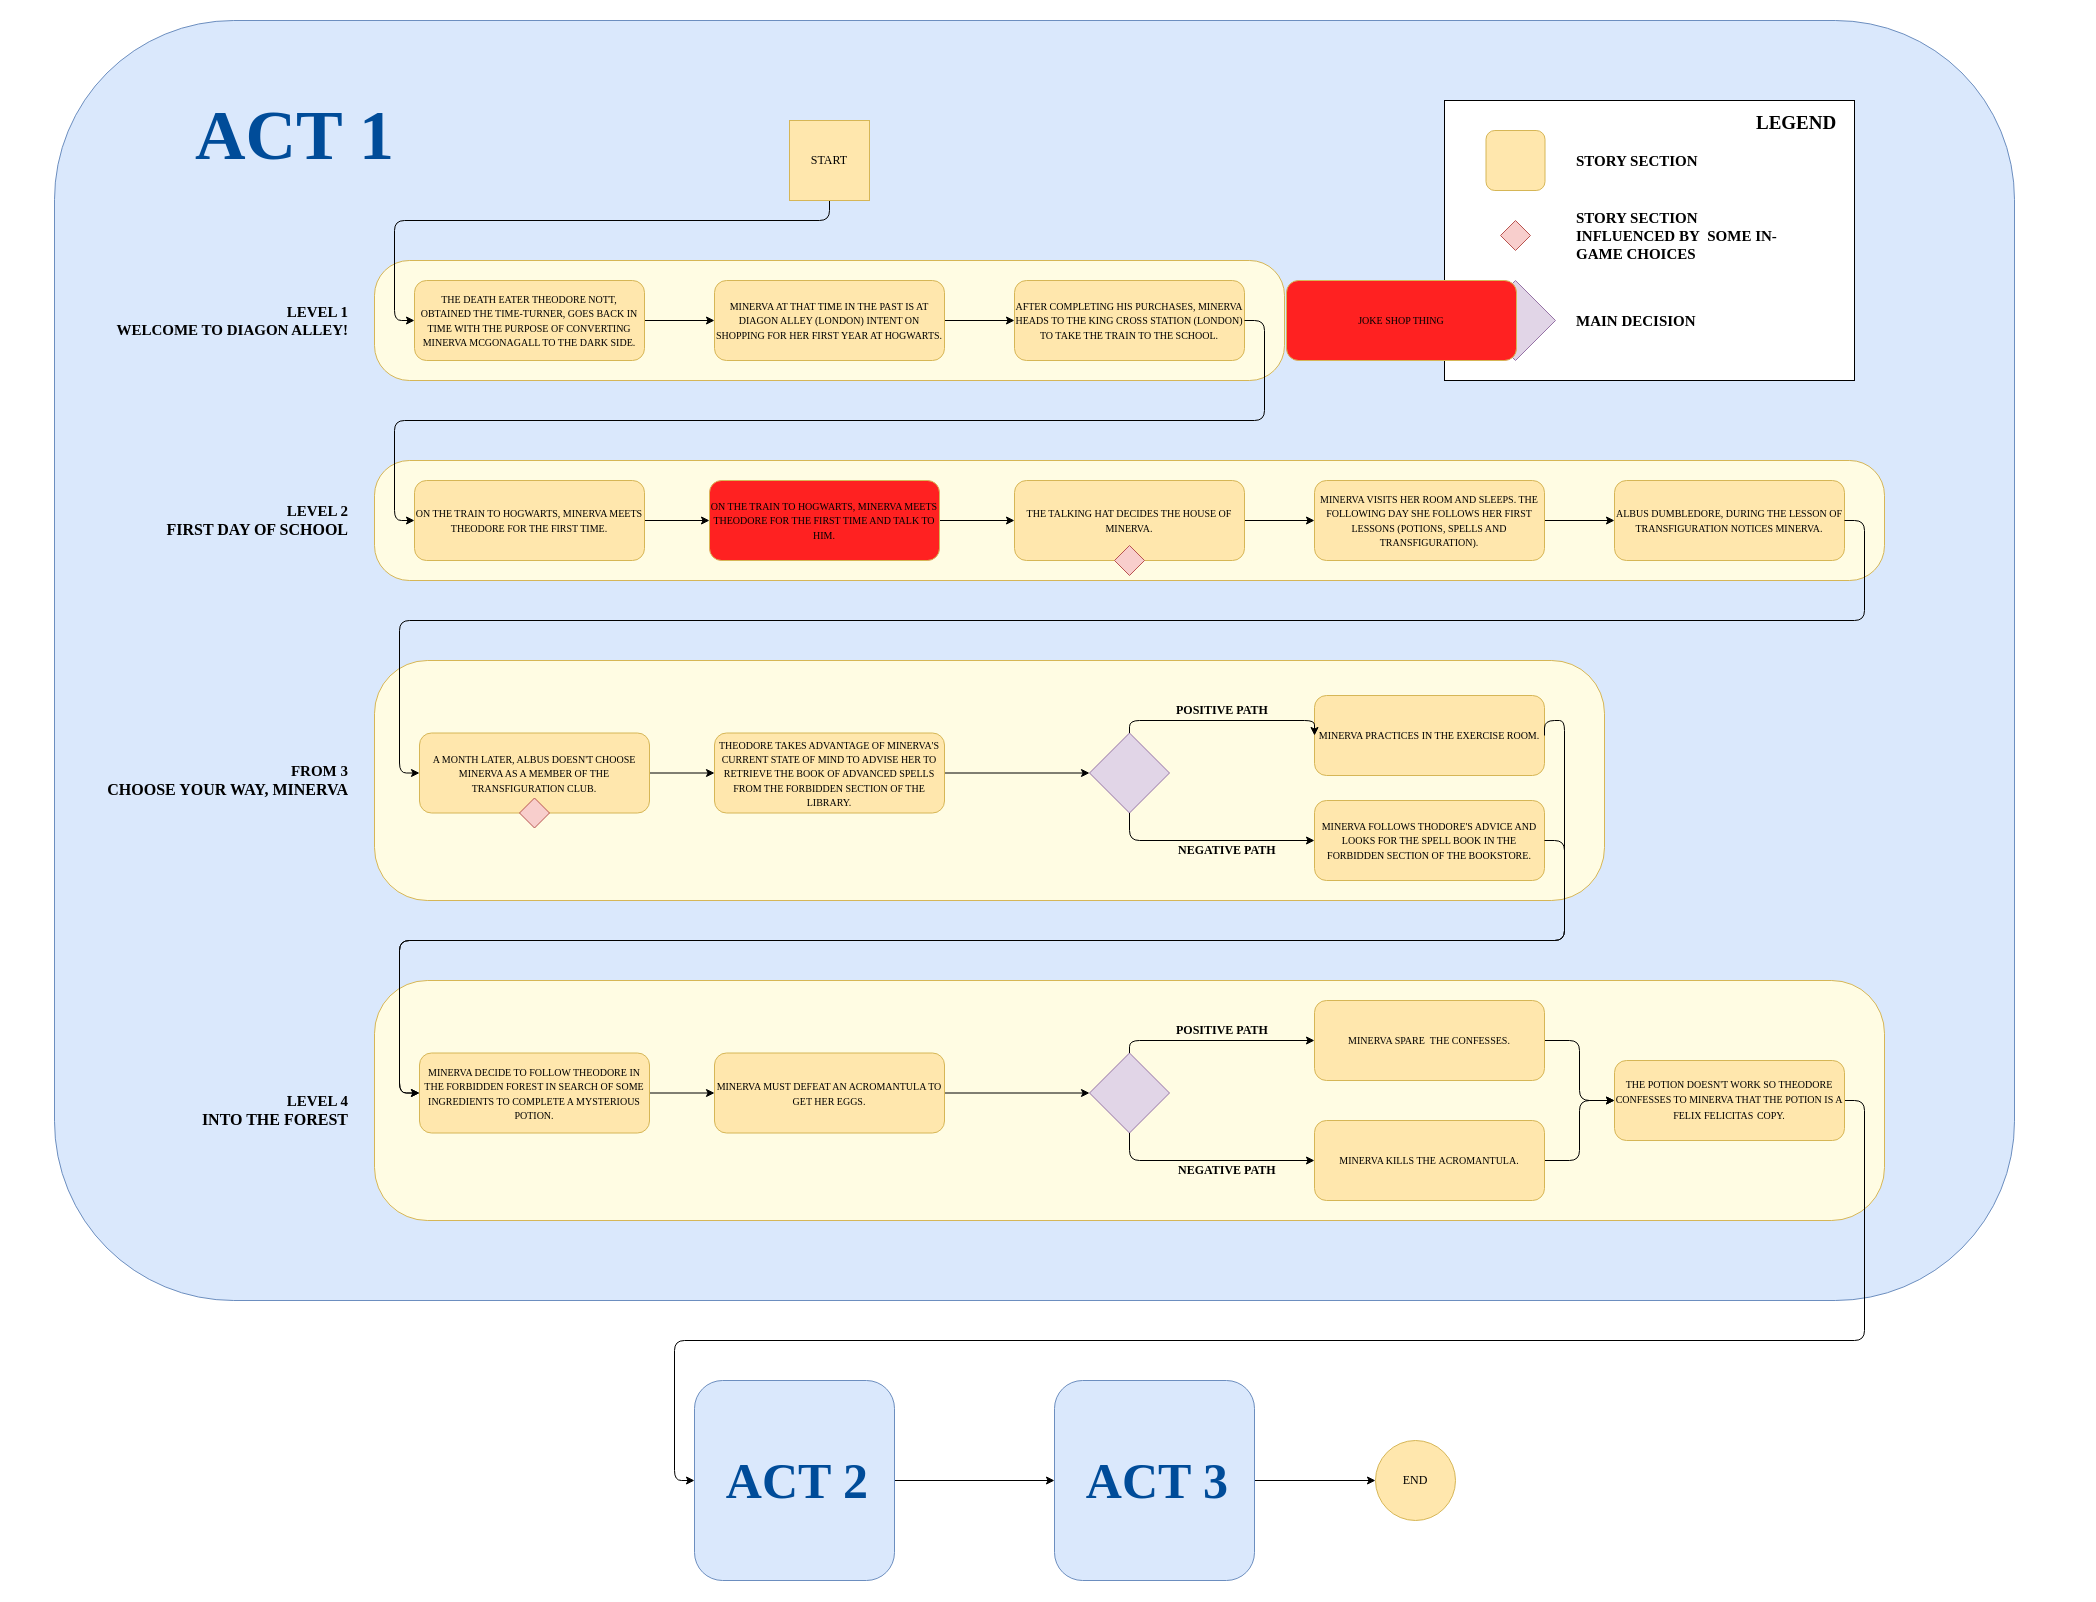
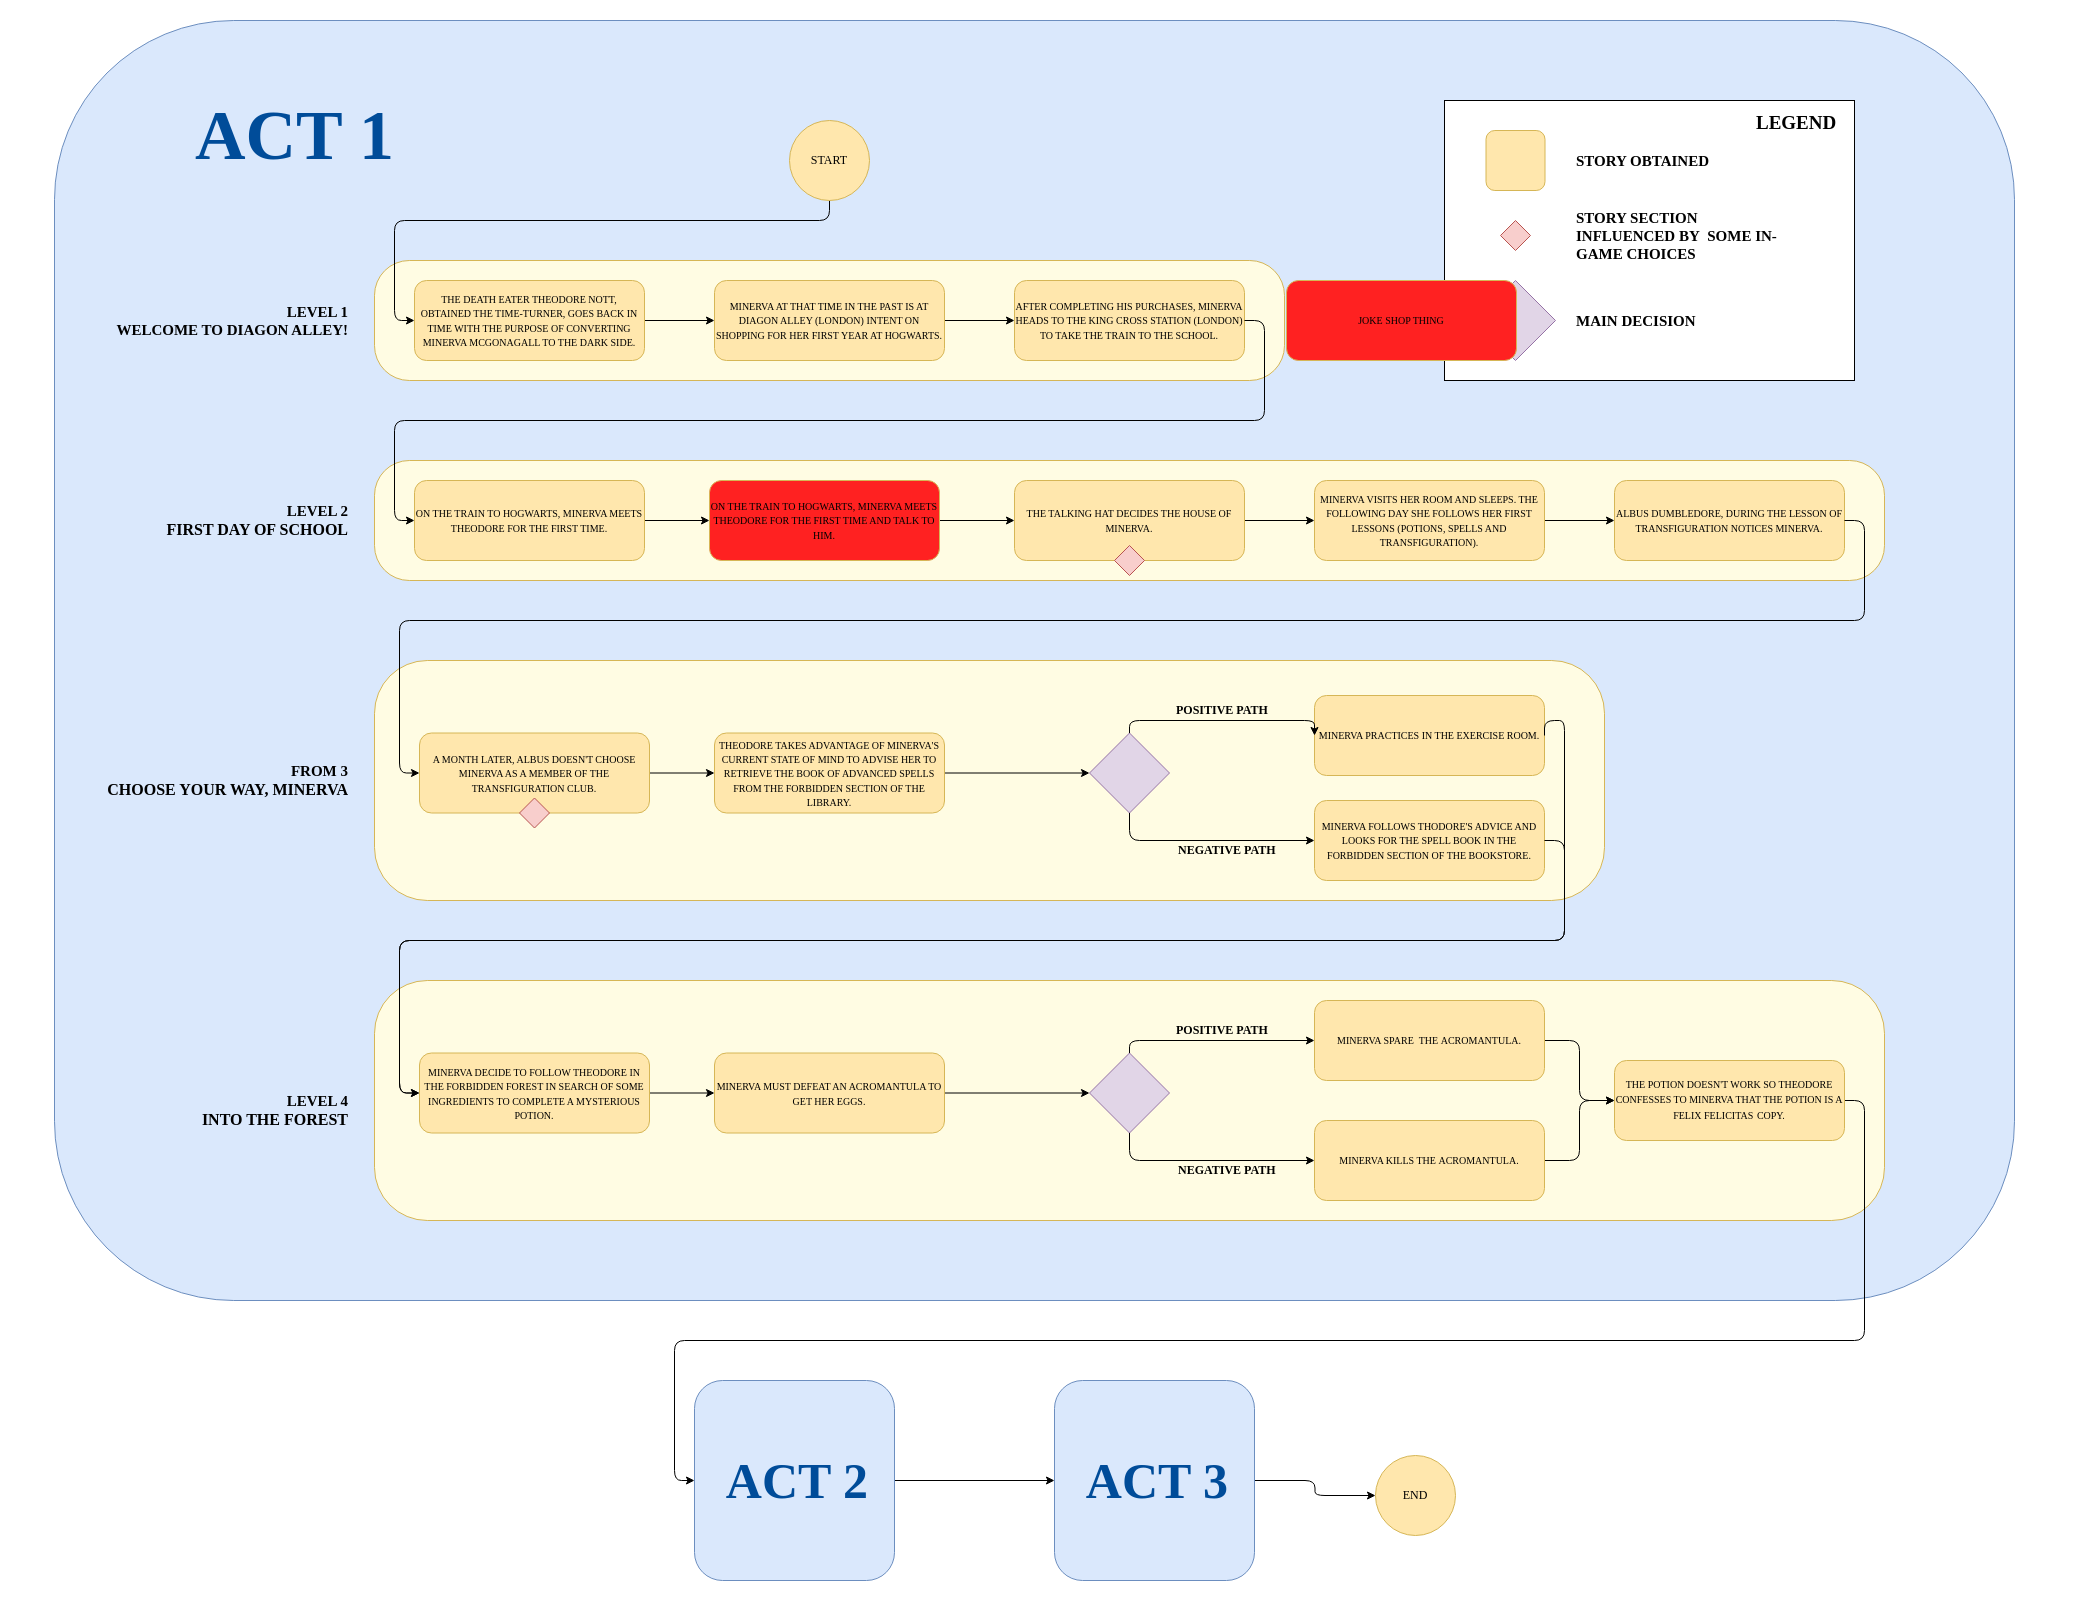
(830, 161) -> (830, 161)
(1619, 161) -> (1622, 161)
(1430, 1041) -> (1430, 1041)
(1416, 1481) -> (1416, 1496)
